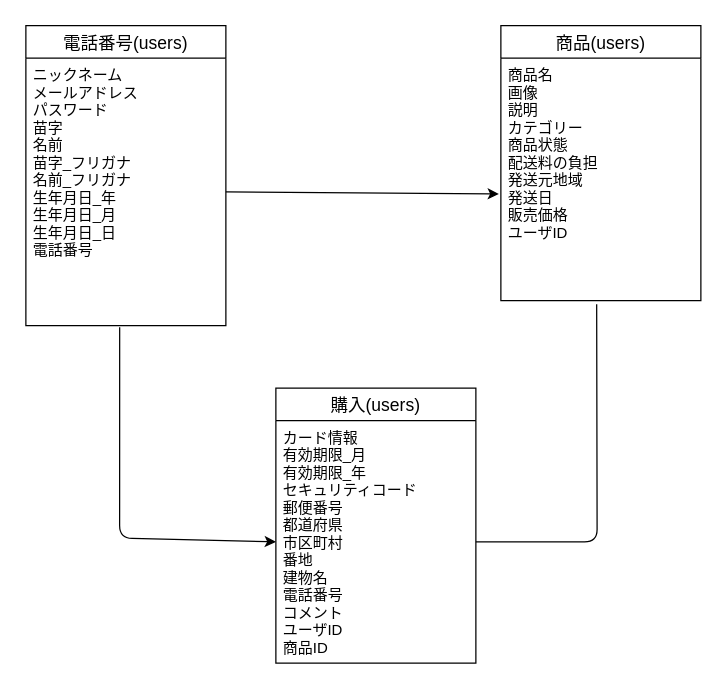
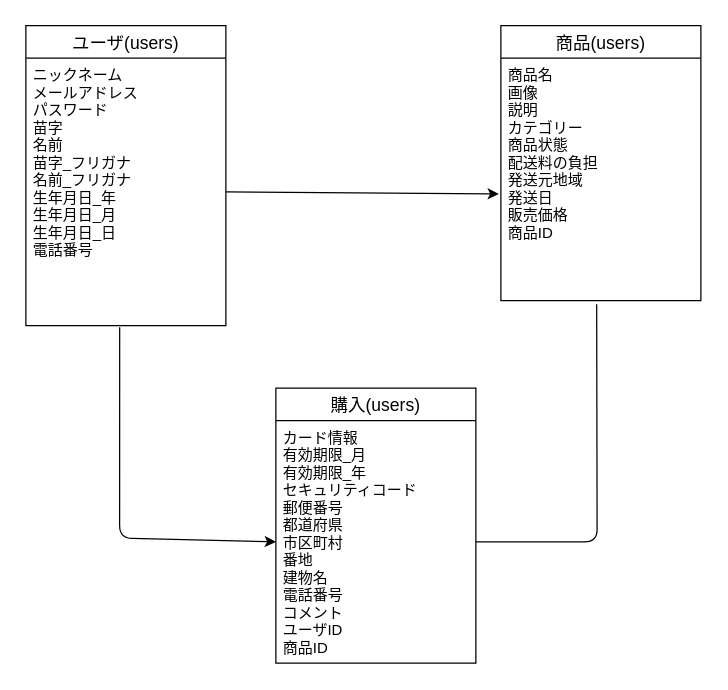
(125, 43) -> (125, 43)
(530, 75) -> (530, 75)
